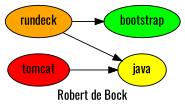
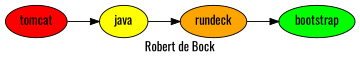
(88, 45) -> (159, 22)
